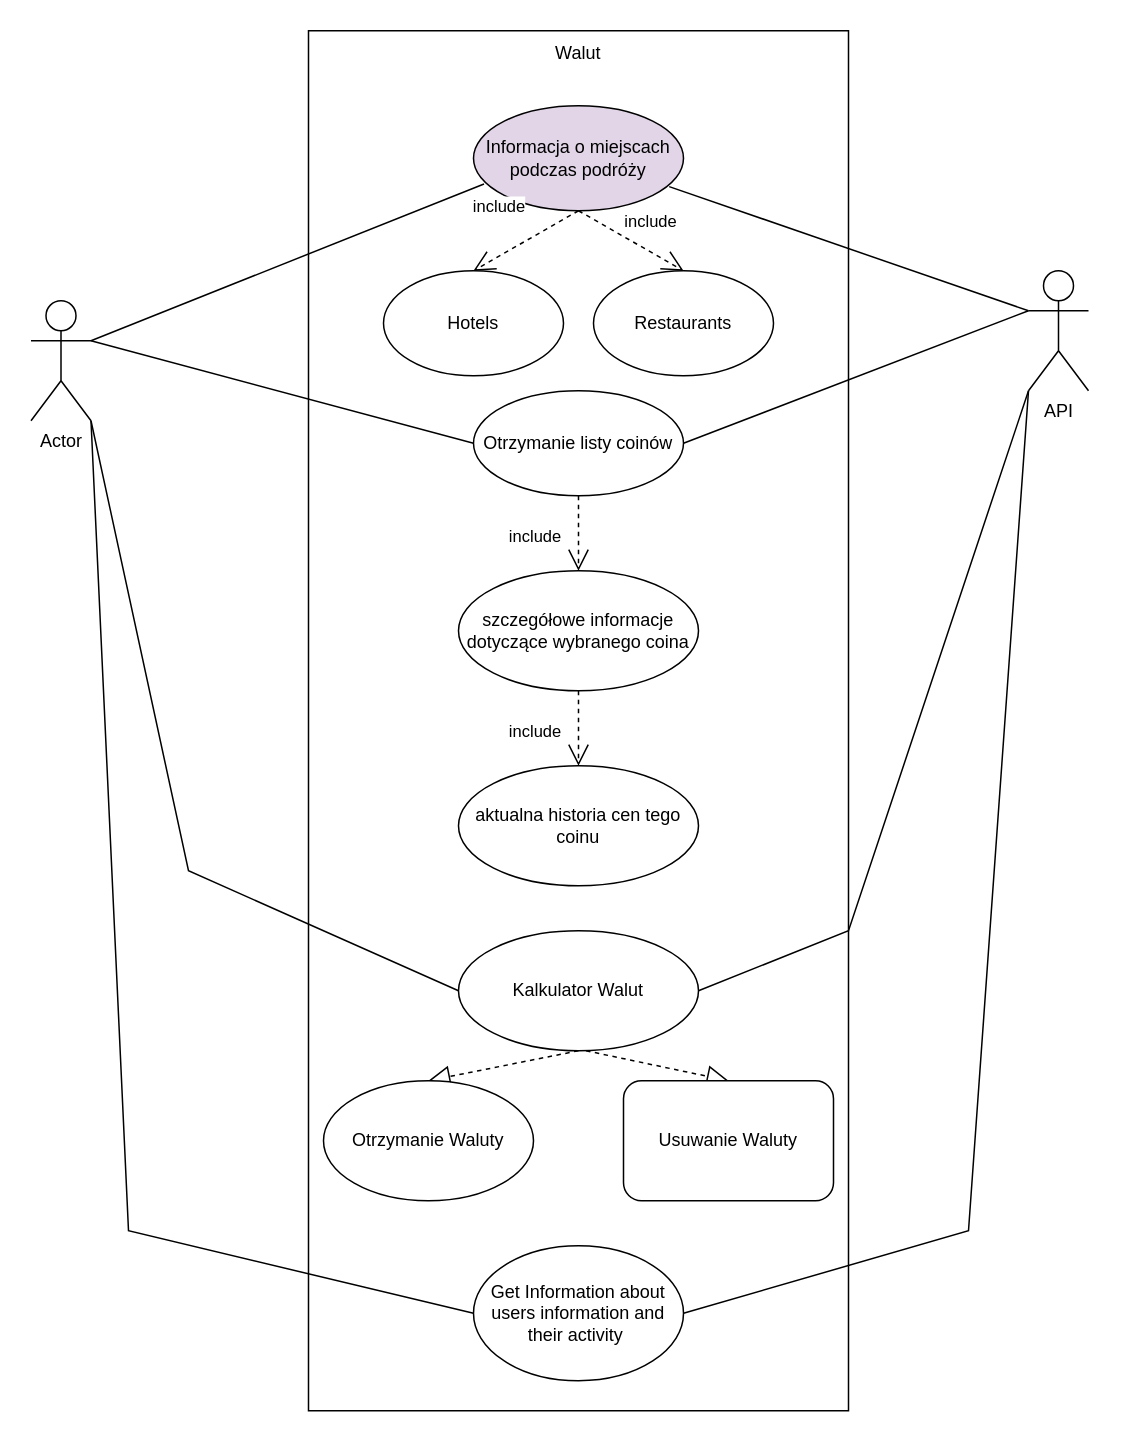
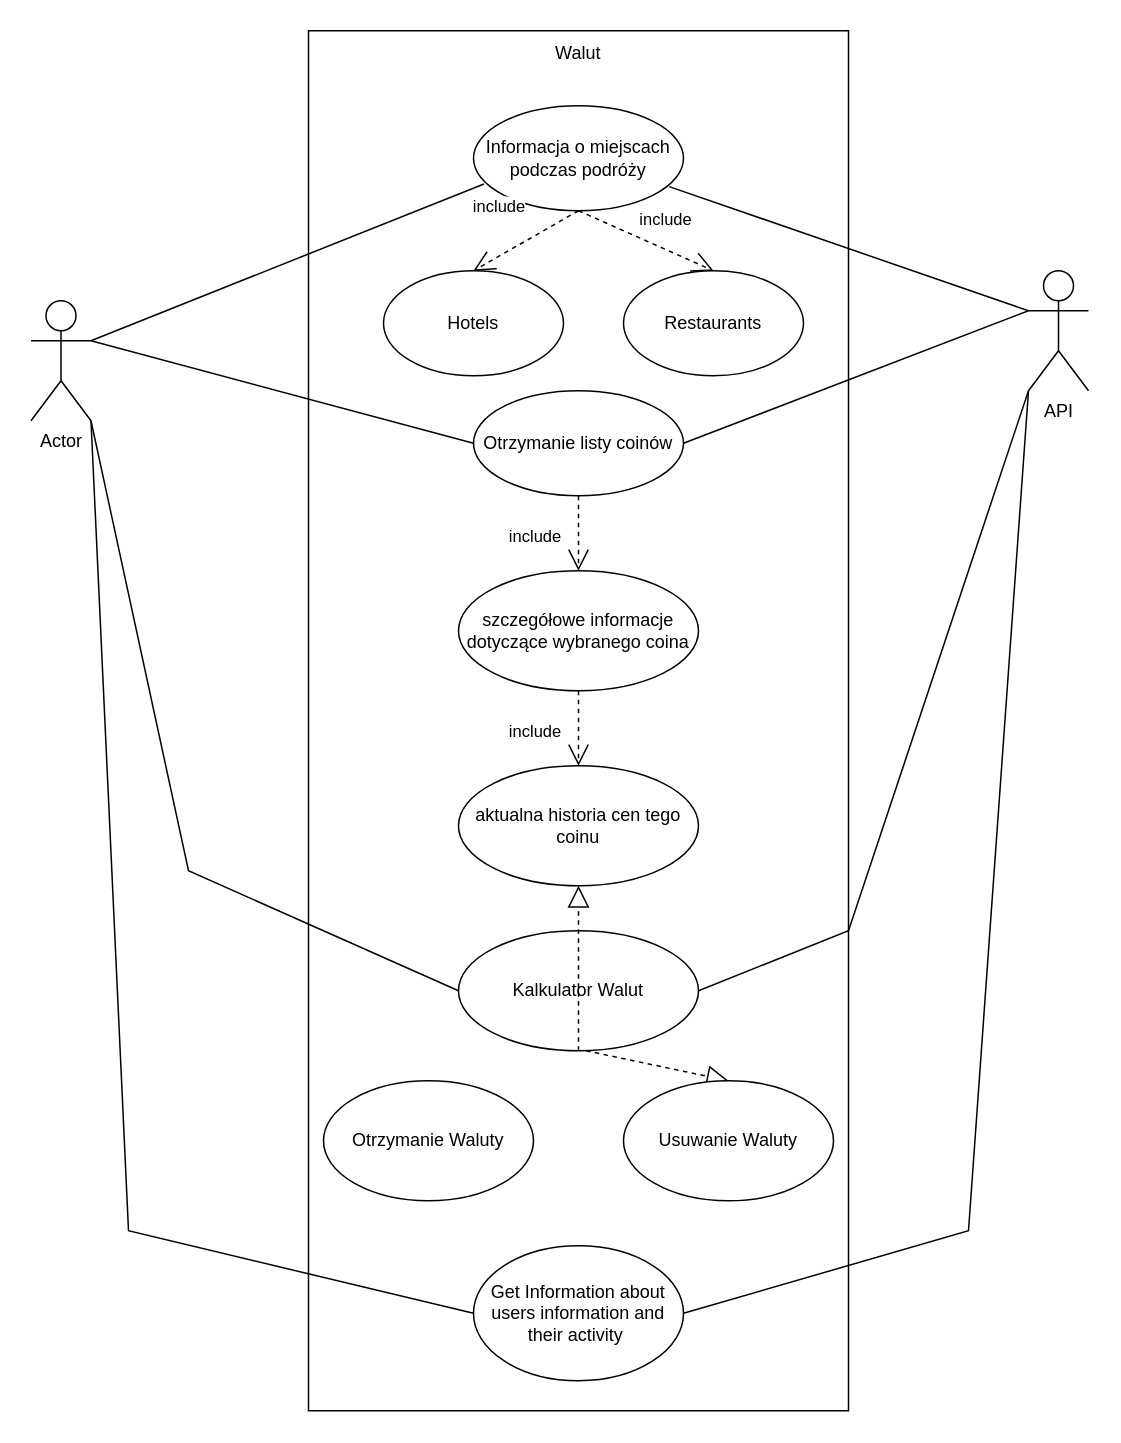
(578, 158) -> (578, 158)
(683, 323) -> (713, 323)
(514, 1064) -> (578, 979)
(728, 1141) -> (728, 1141)
